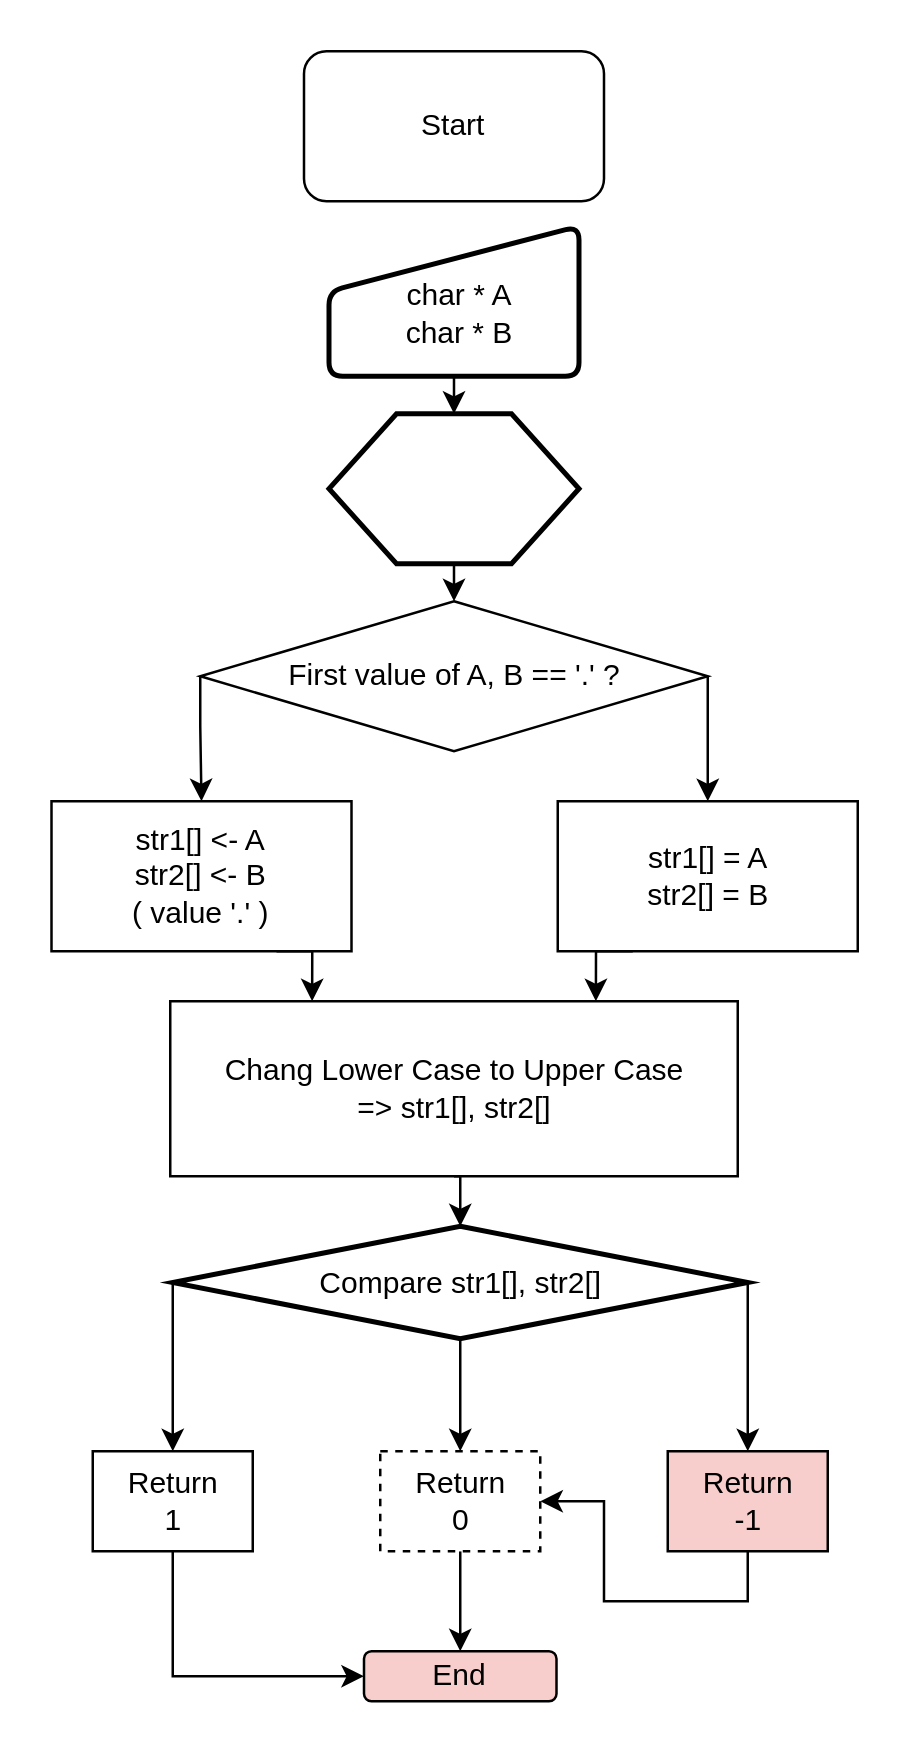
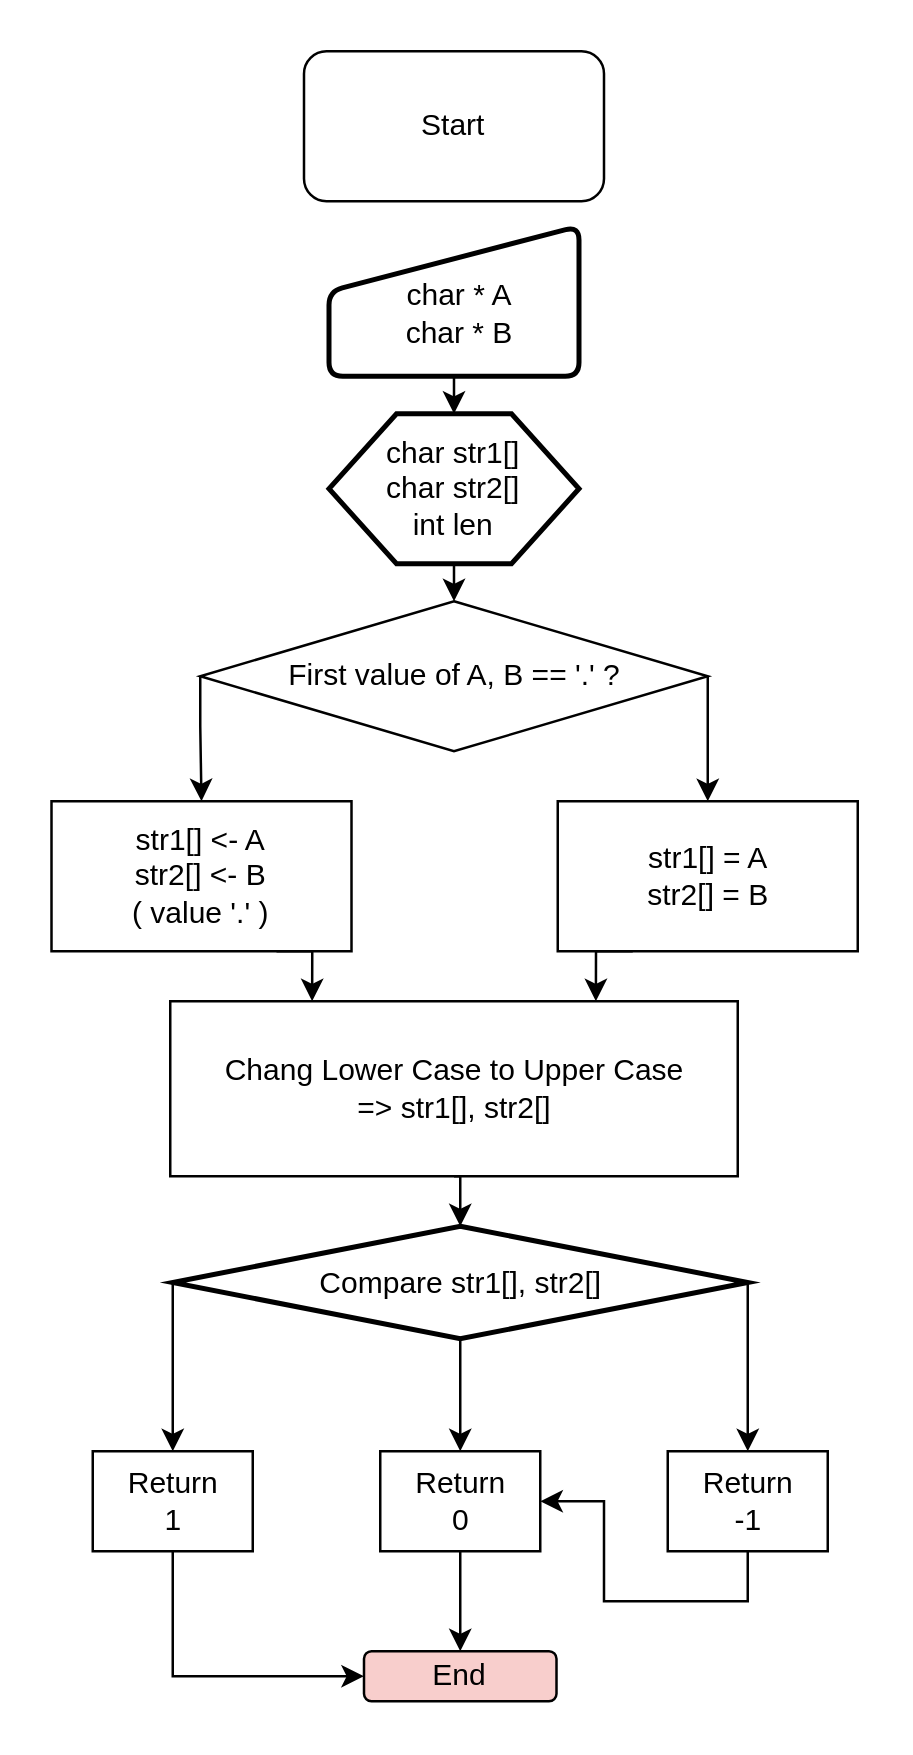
none -> (454, 489)
(460, 1501) -> (460, 1501)
(748, 1501) -> (748, 1501)
